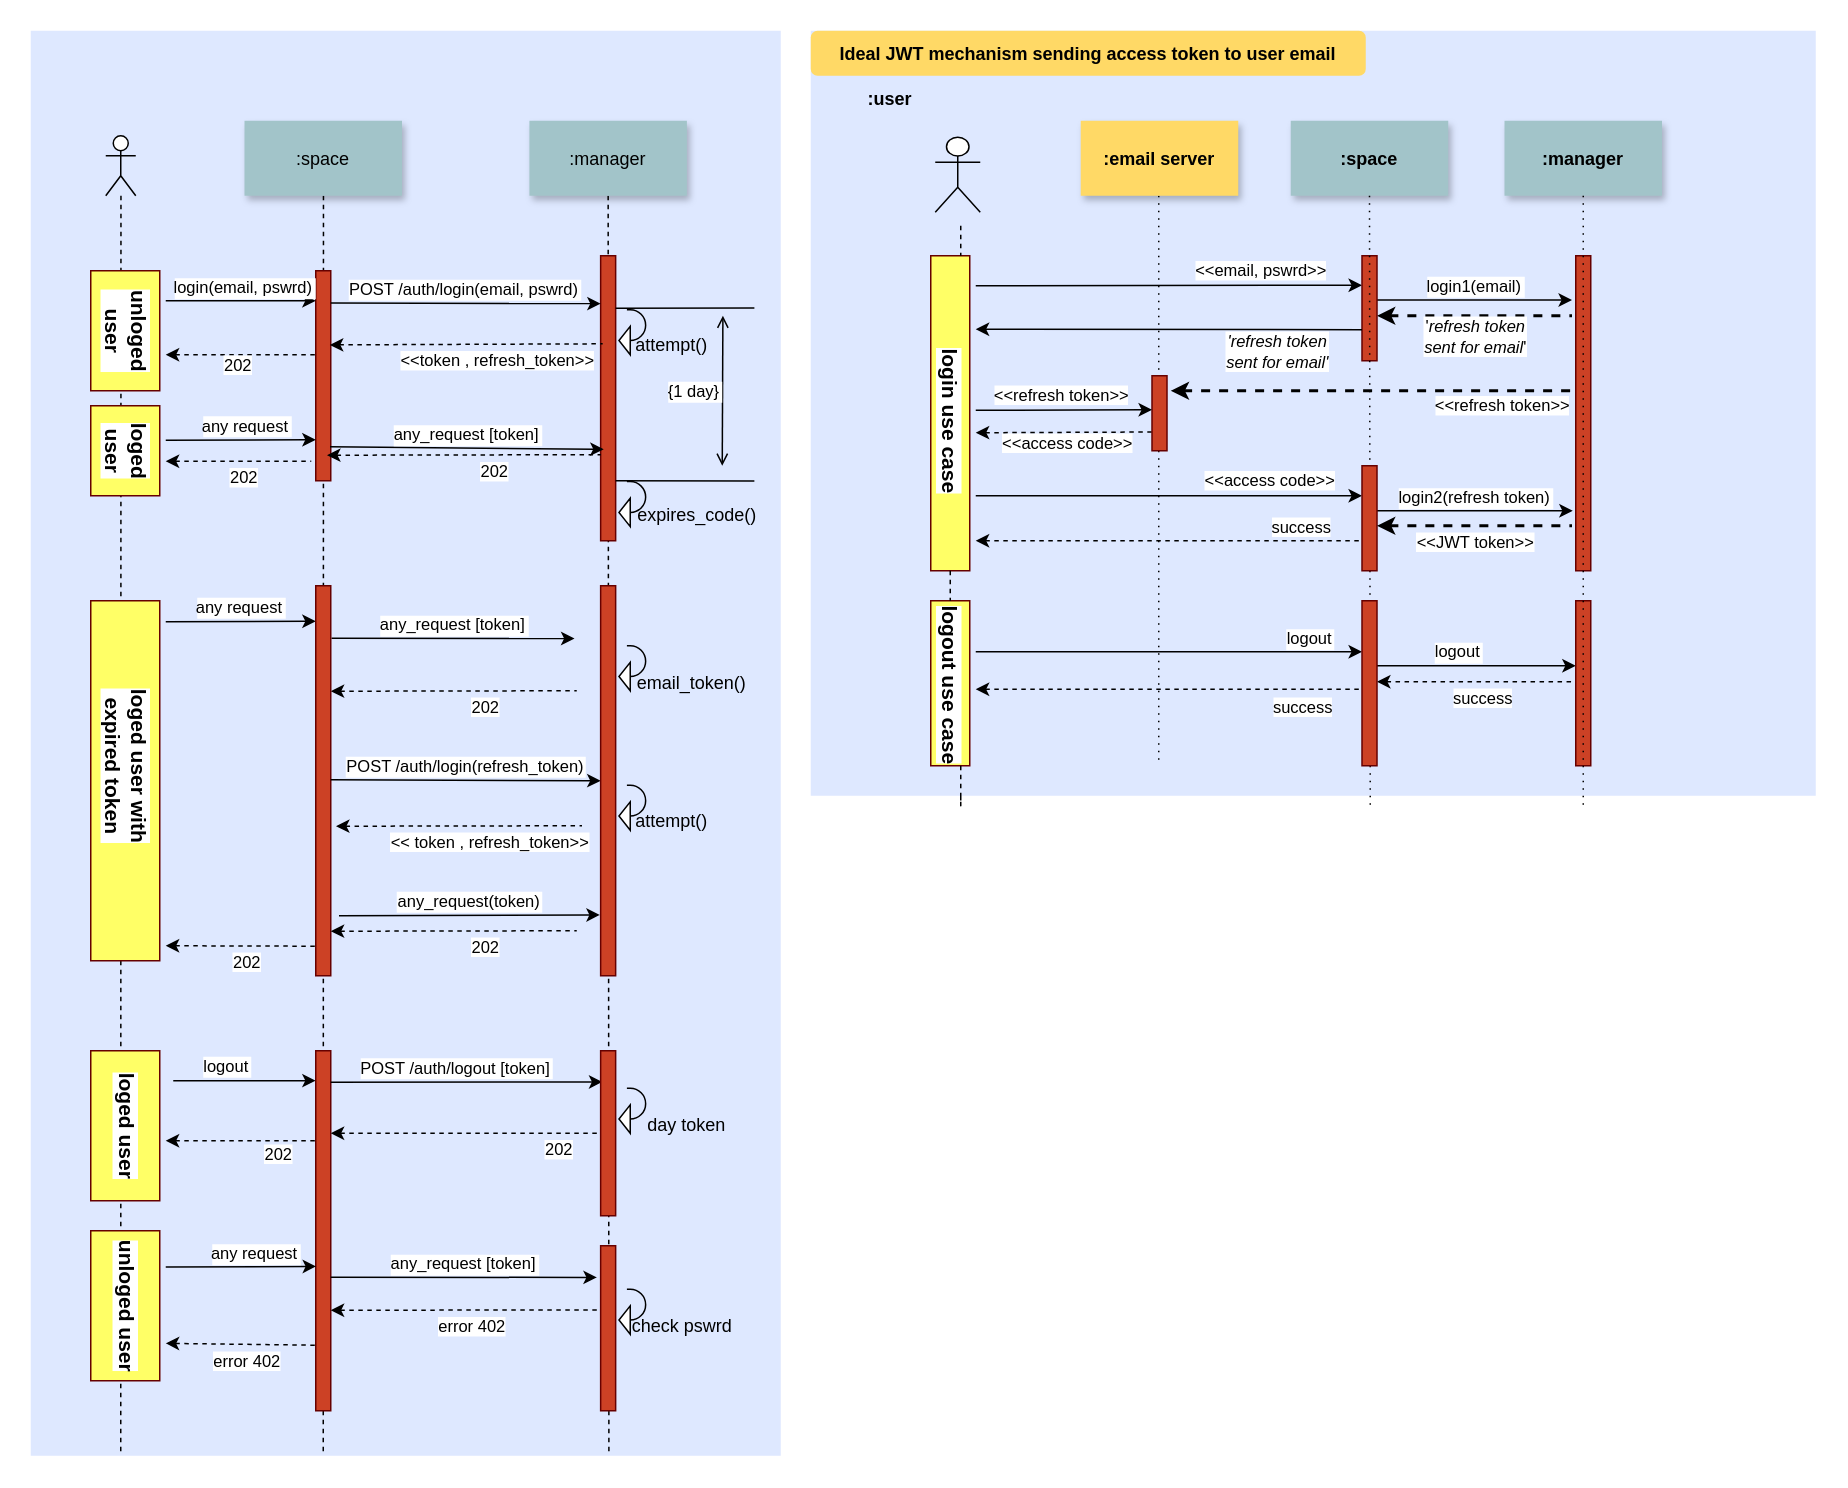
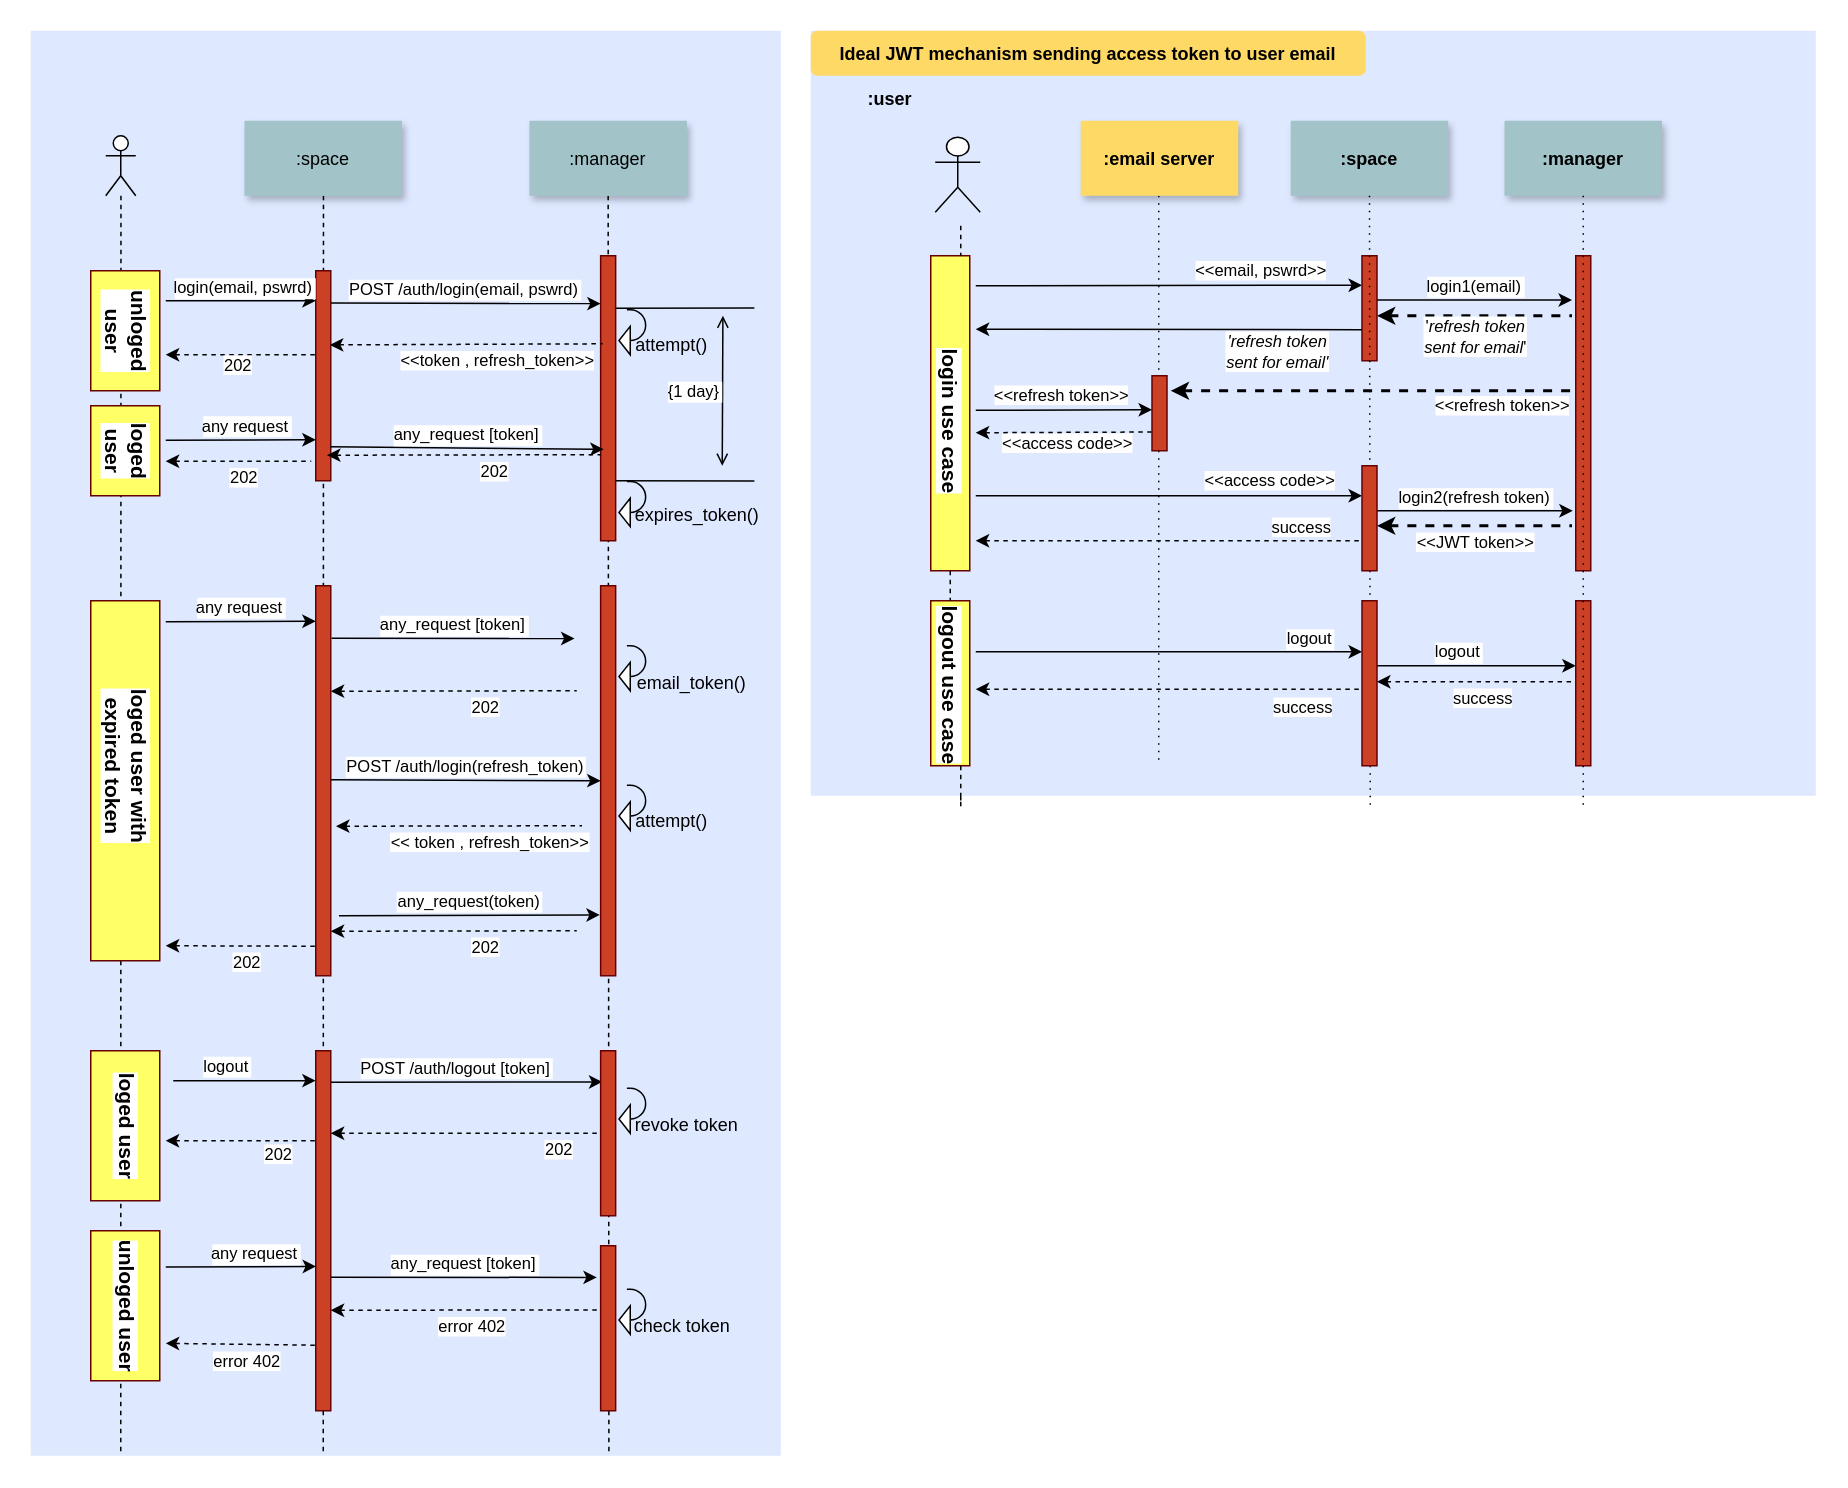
(690, 515) -> (690, 515)
(687, 1126) -> (687, 1126)
(683, 1327) -> (683, 1327)
